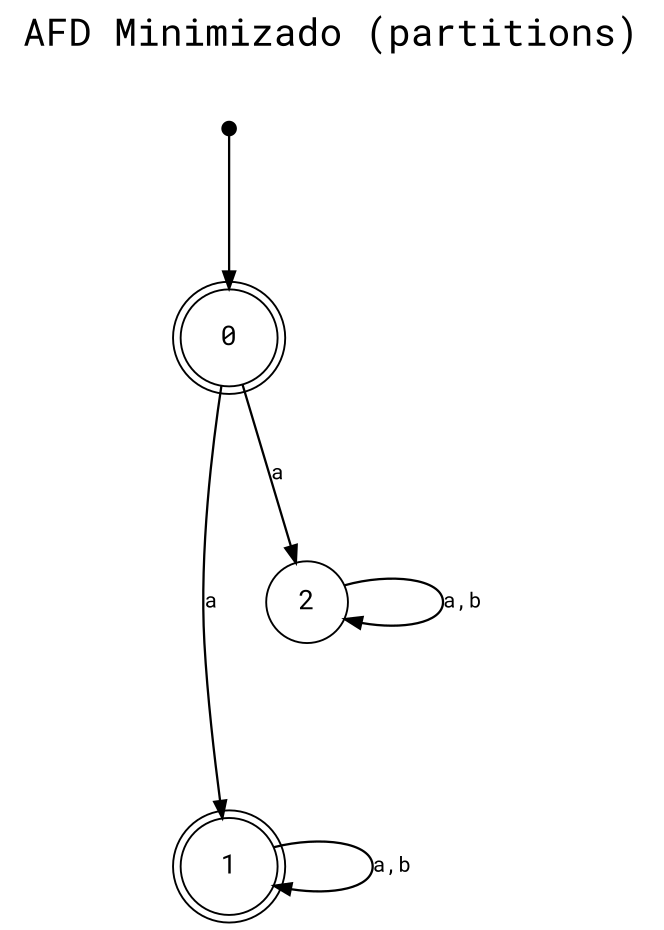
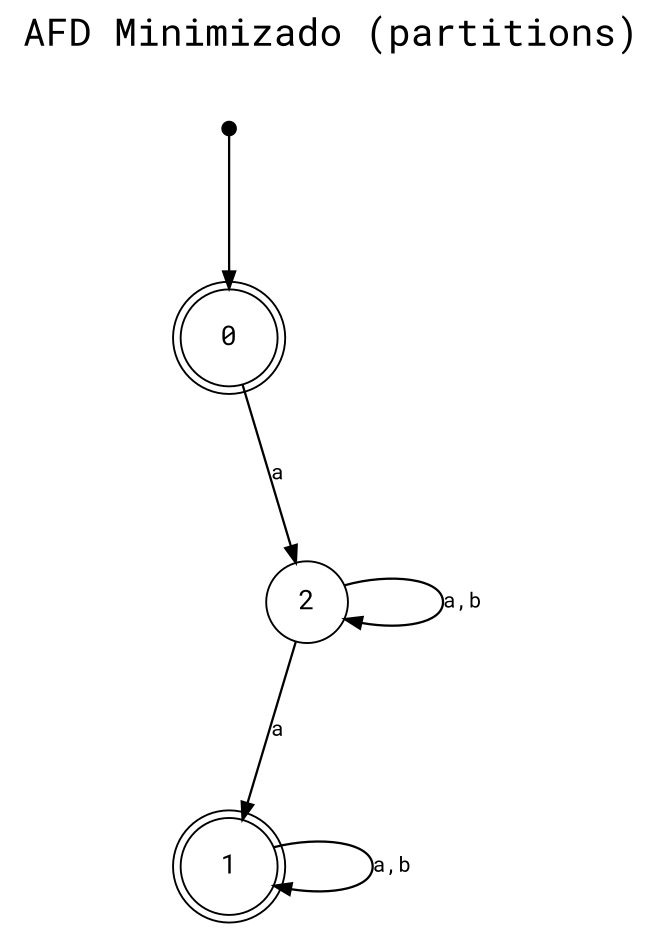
(203, 593) -> (272, 722)
